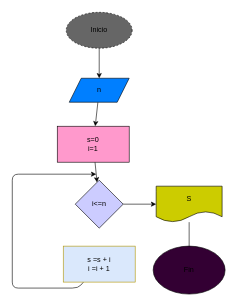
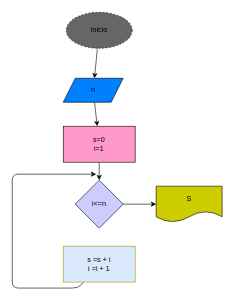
(99, 90) -> (93, 90)
(93, 144) -> (99, 144)
(189, 244) -> none
(189, 270) -> none
